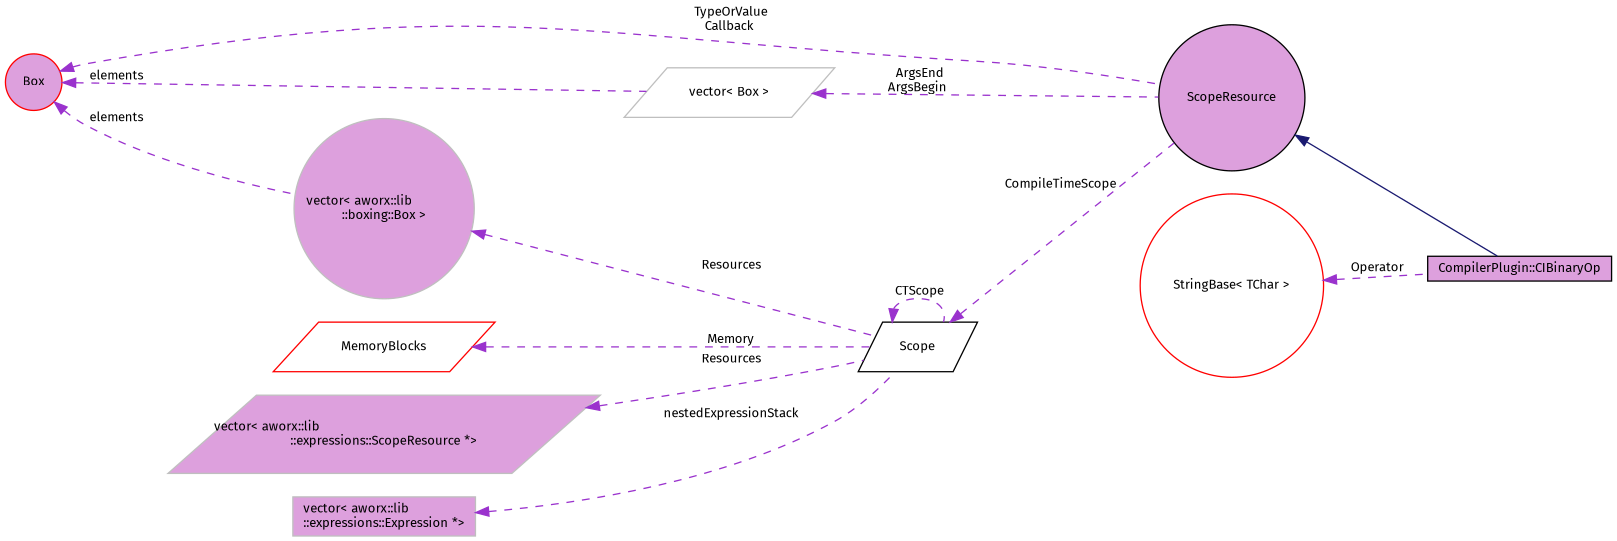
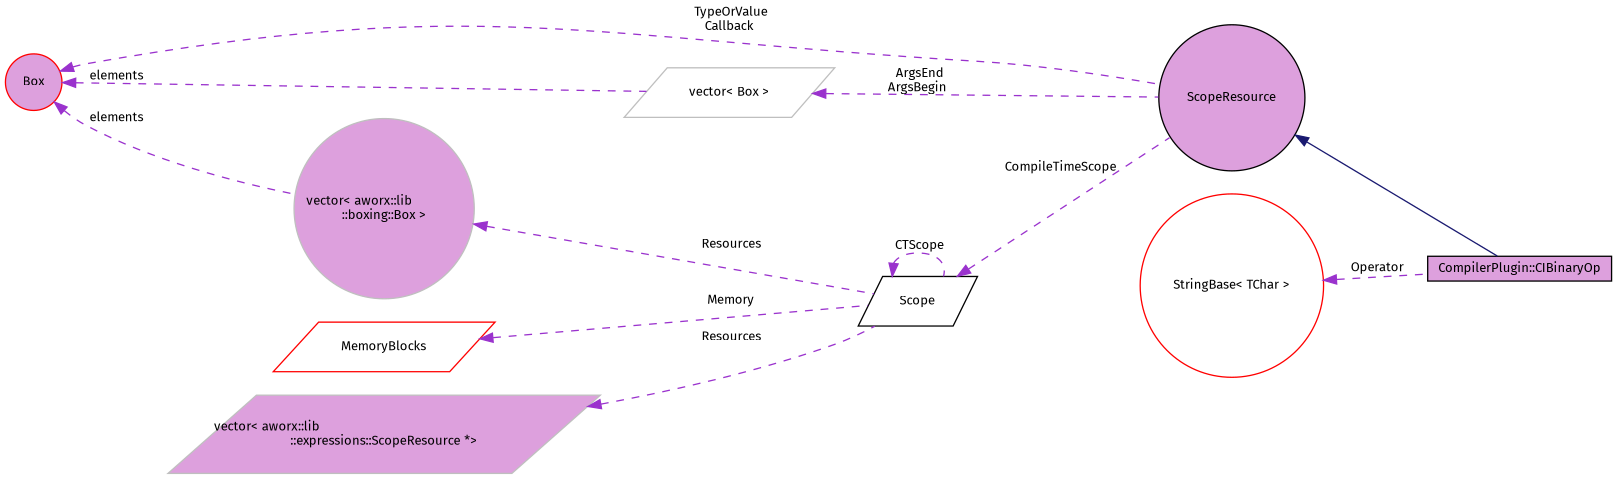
(384, 516) -> none
